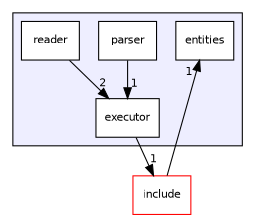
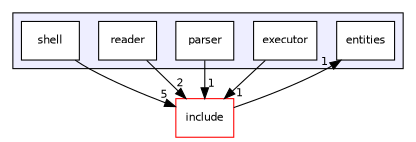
none -> (50, 41)
(128, 74) -> (205, 75)
(85, 76) -> (162, 76)
